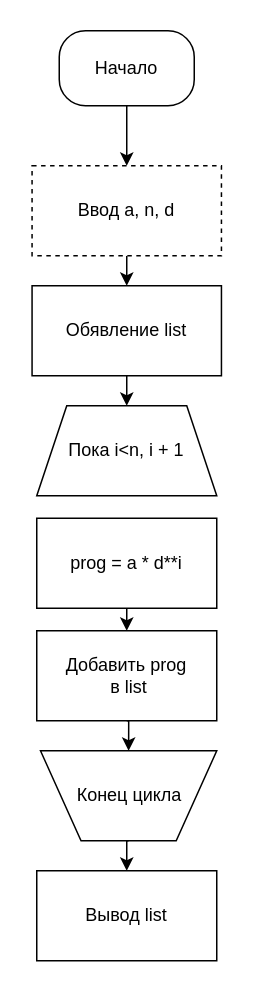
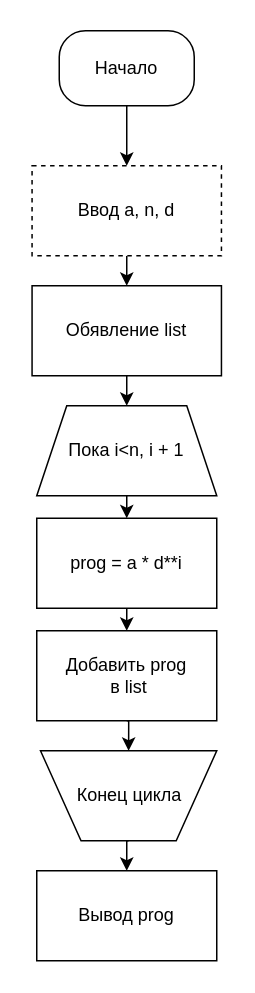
none -> (127, 502)
(127, 916) -> (127, 916)
